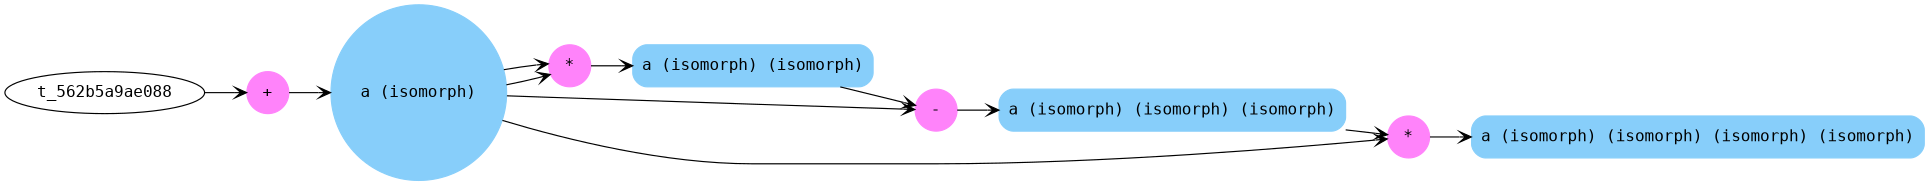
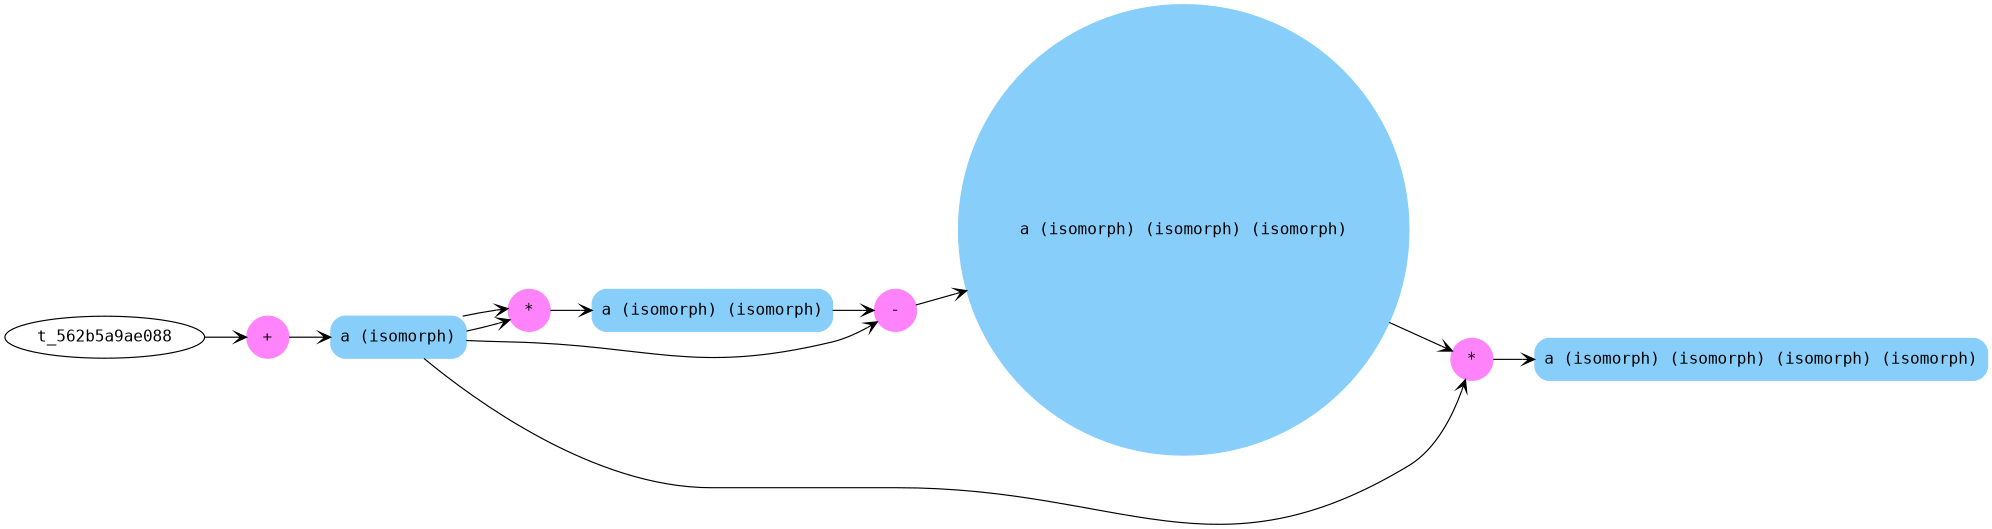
(419, 93) -> (399, 337)
(1172, 110) -> (1184, 230)
